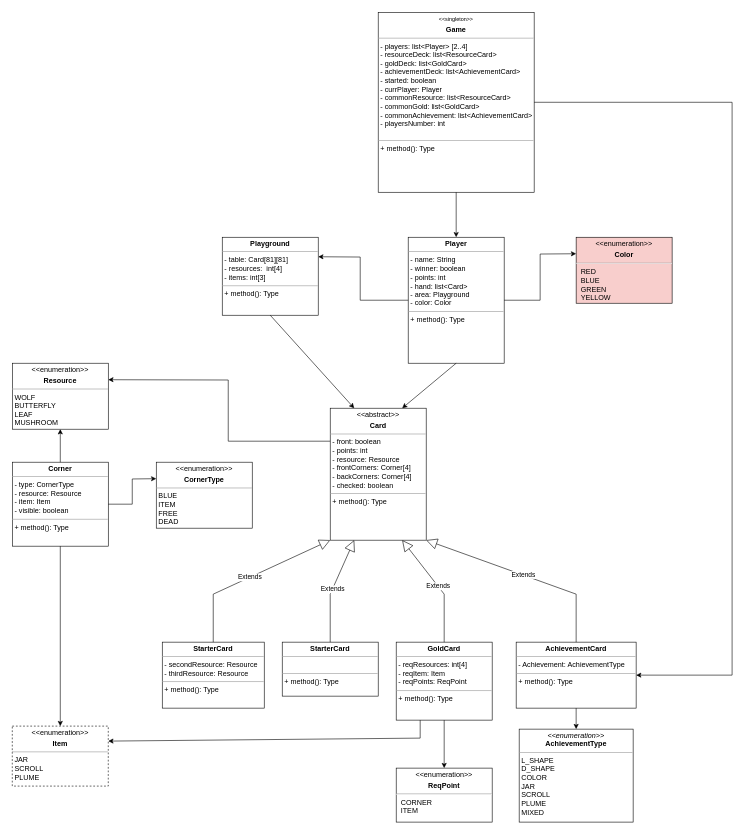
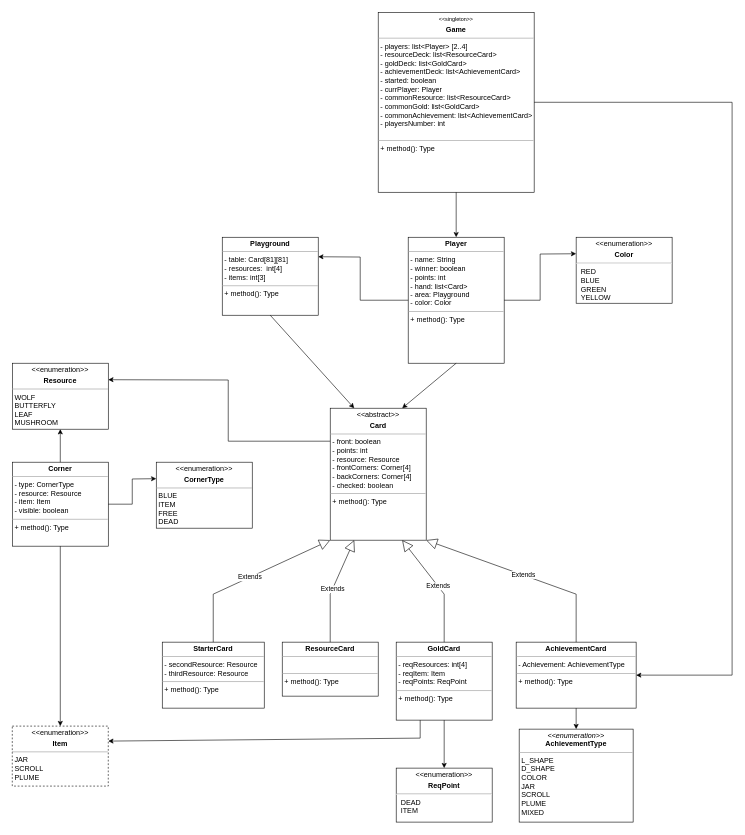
(624, 270) -> (624, 270)
(312, 651) -> (312, 651)
(426, 786) -> (426, 786)
